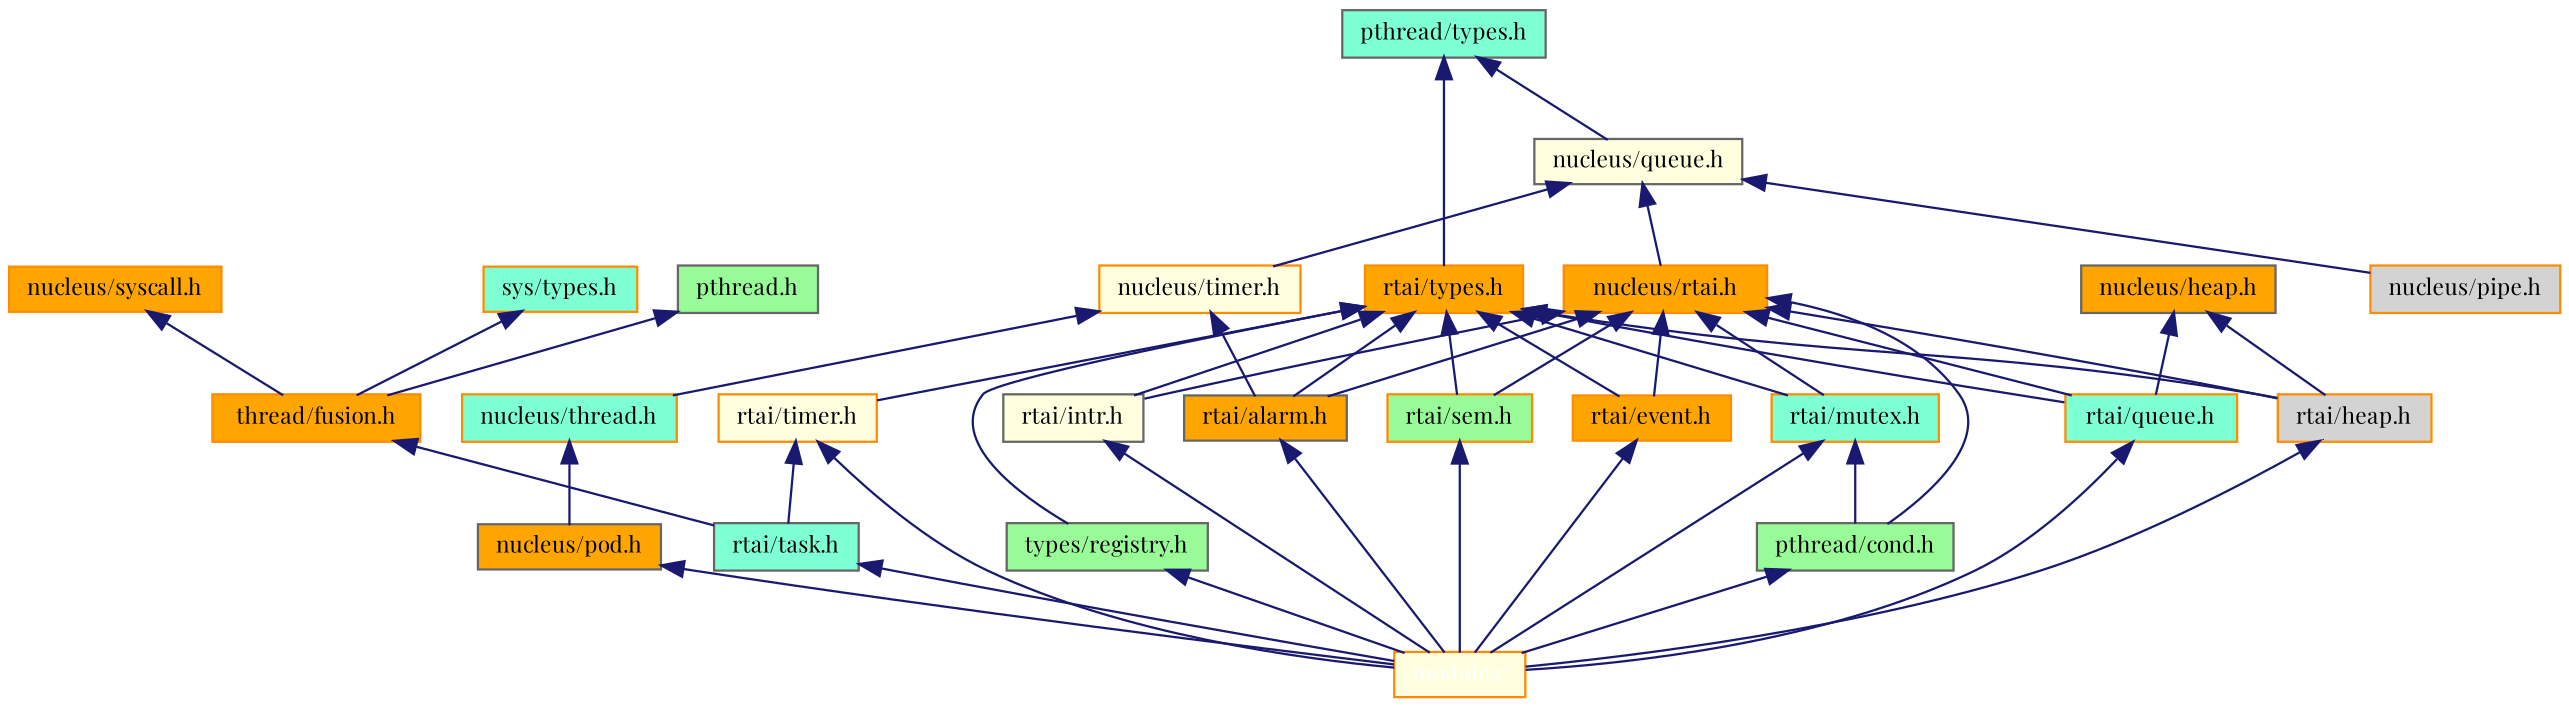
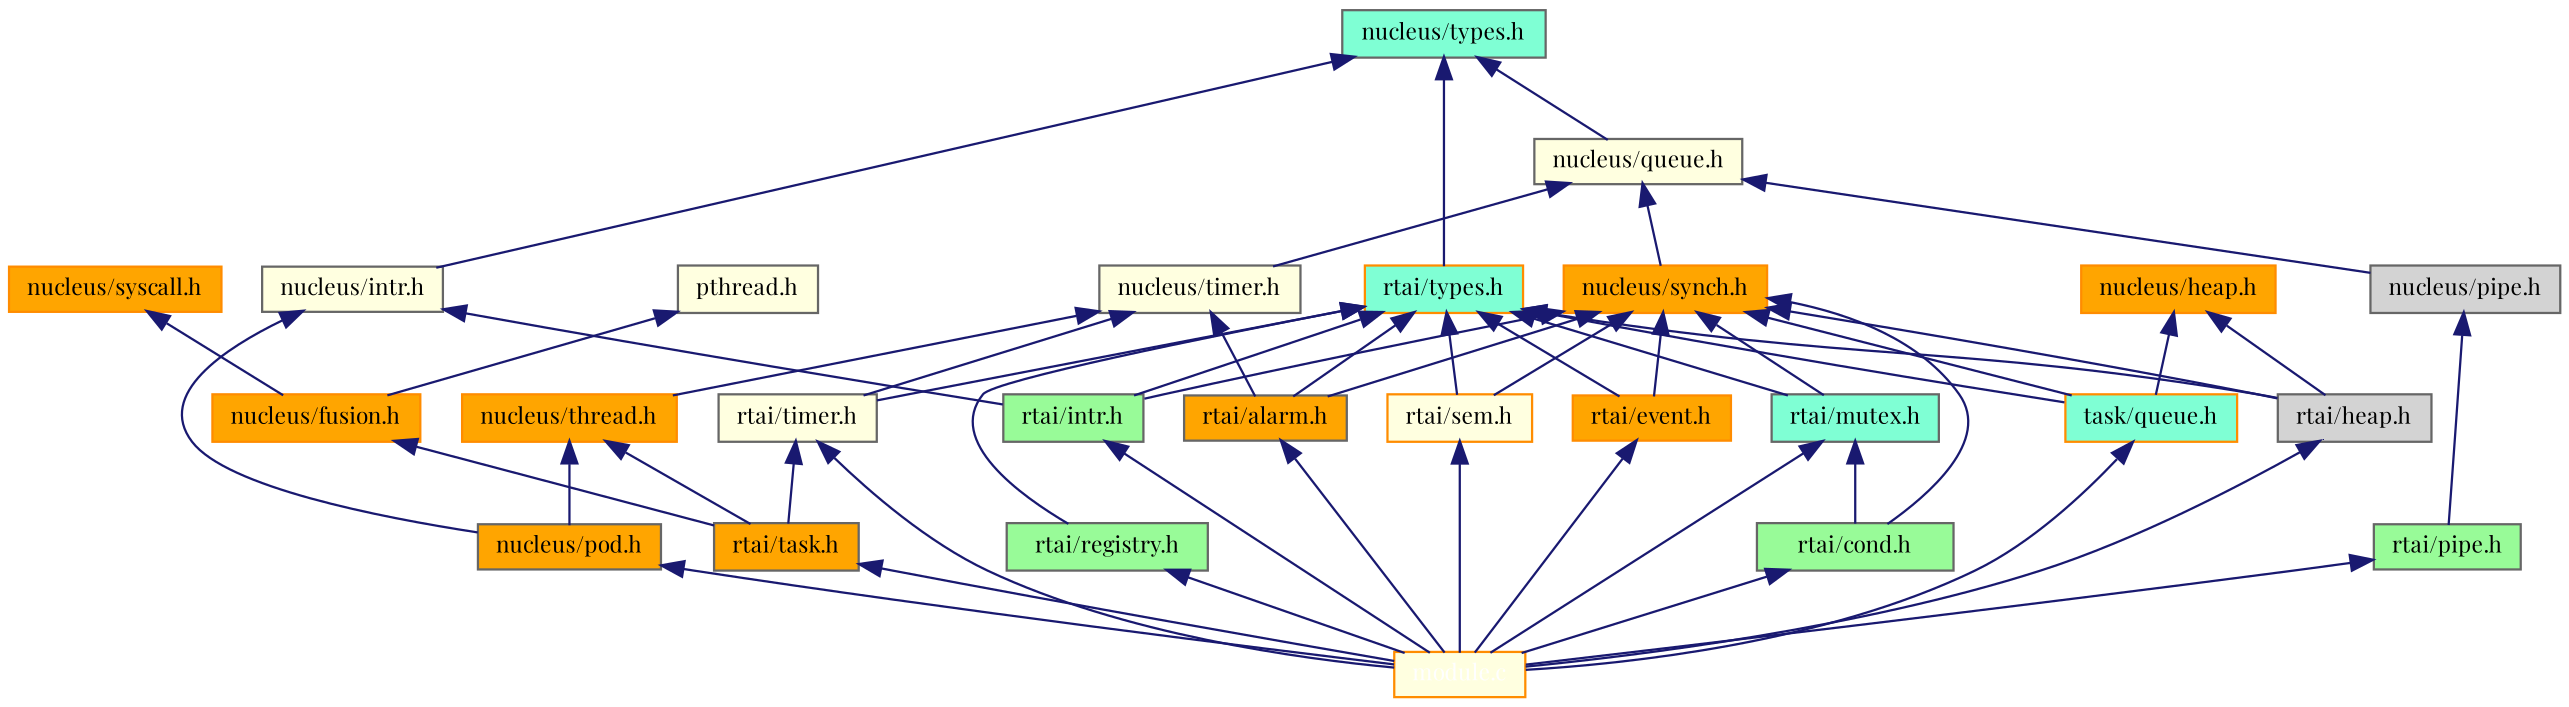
(1444, 34) -> (1444, 34)
none -> (353, 289)
(560, 289) -> none
(748, 289) -> (748, 289)
(1200, 289) -> (1200, 289)
(1444, 289) -> (1444, 289)
(1665, 289) -> (1665, 289)
(2178, 289) -> (2178, 289)
(2465, 289) -> (2465, 289)
none -> (987, 357)
(316, 418) -> (316, 418)
(569, 418) -> (569, 418)
(798, 418) -> (798, 418)
(1073, 418) -> (1073, 418)
(1460, 418) -> (1460, 418)
(1855, 418) -> (1855, 418)
(2151, 418) -> (2151, 418)
(2355, 418) -> (2355, 418)
none -> (688, 488)
(786, 547) -> (786, 547)
(1107, 547) -> (1107, 547)
(1855, 547) -> (1855, 547)
none -> (2447, 547)
